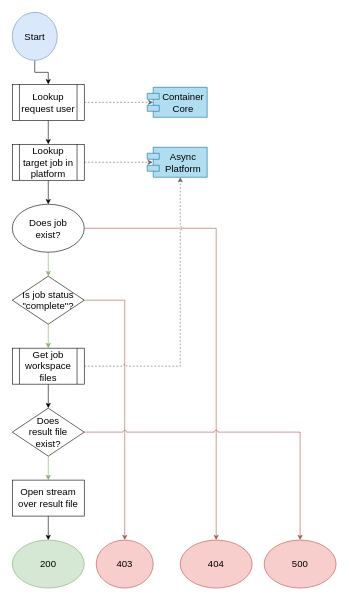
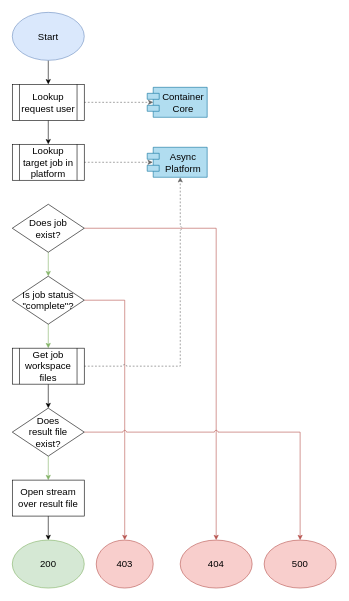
(35, 36) -> (48, 36)
(48, 198) -> none
(48, 228) -> (48, 228)
